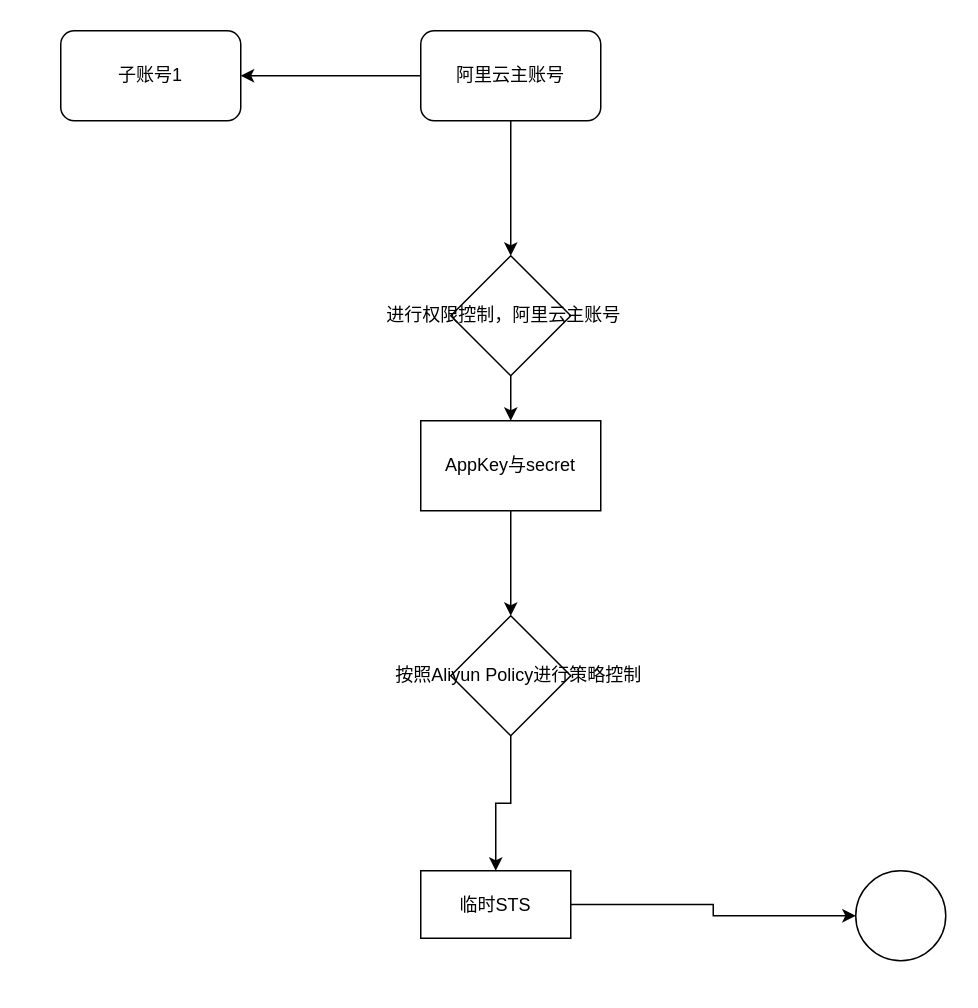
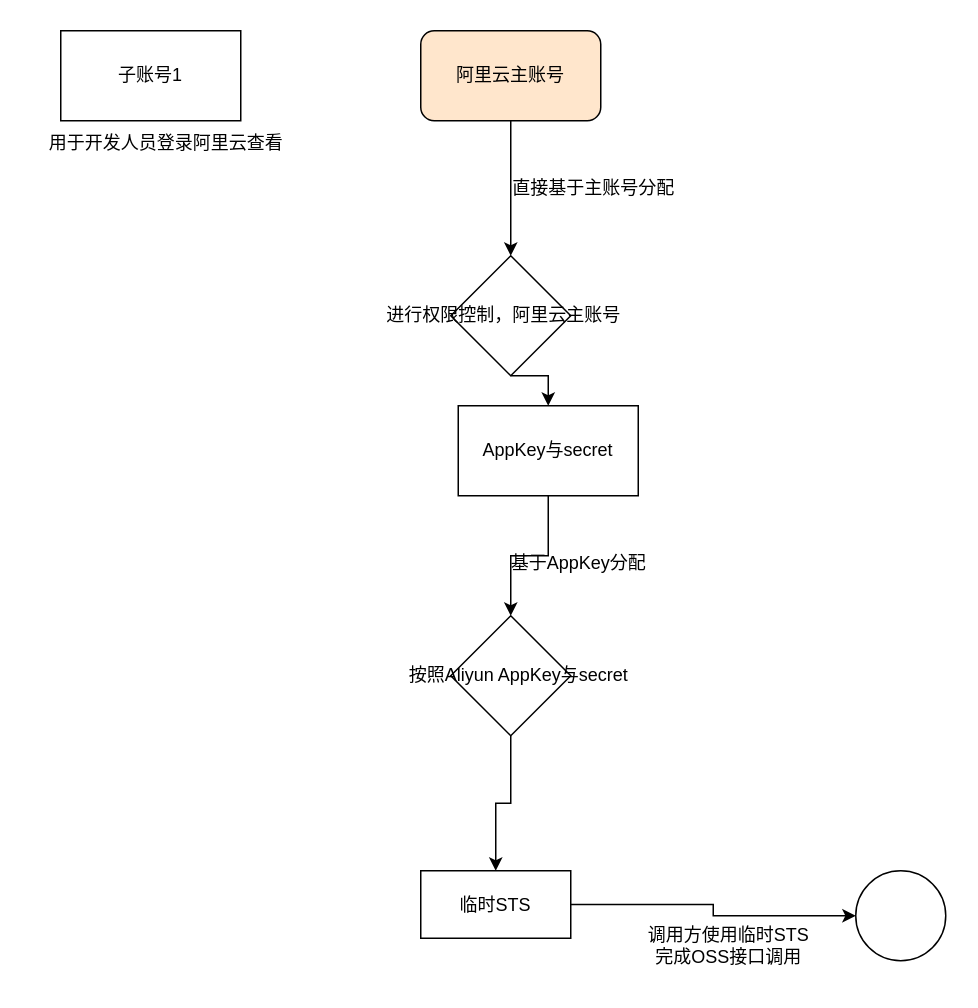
(151, 76) -> (151, 76)
(336, 76) -> none
(511, 76) -> (511, 76)
none -> (166, 143)
none -> (593, 188)
(511, 466) -> (548, 451)
none -> (578, 563)
(519, 676) -> (519, 676)
none -> (728, 946)
